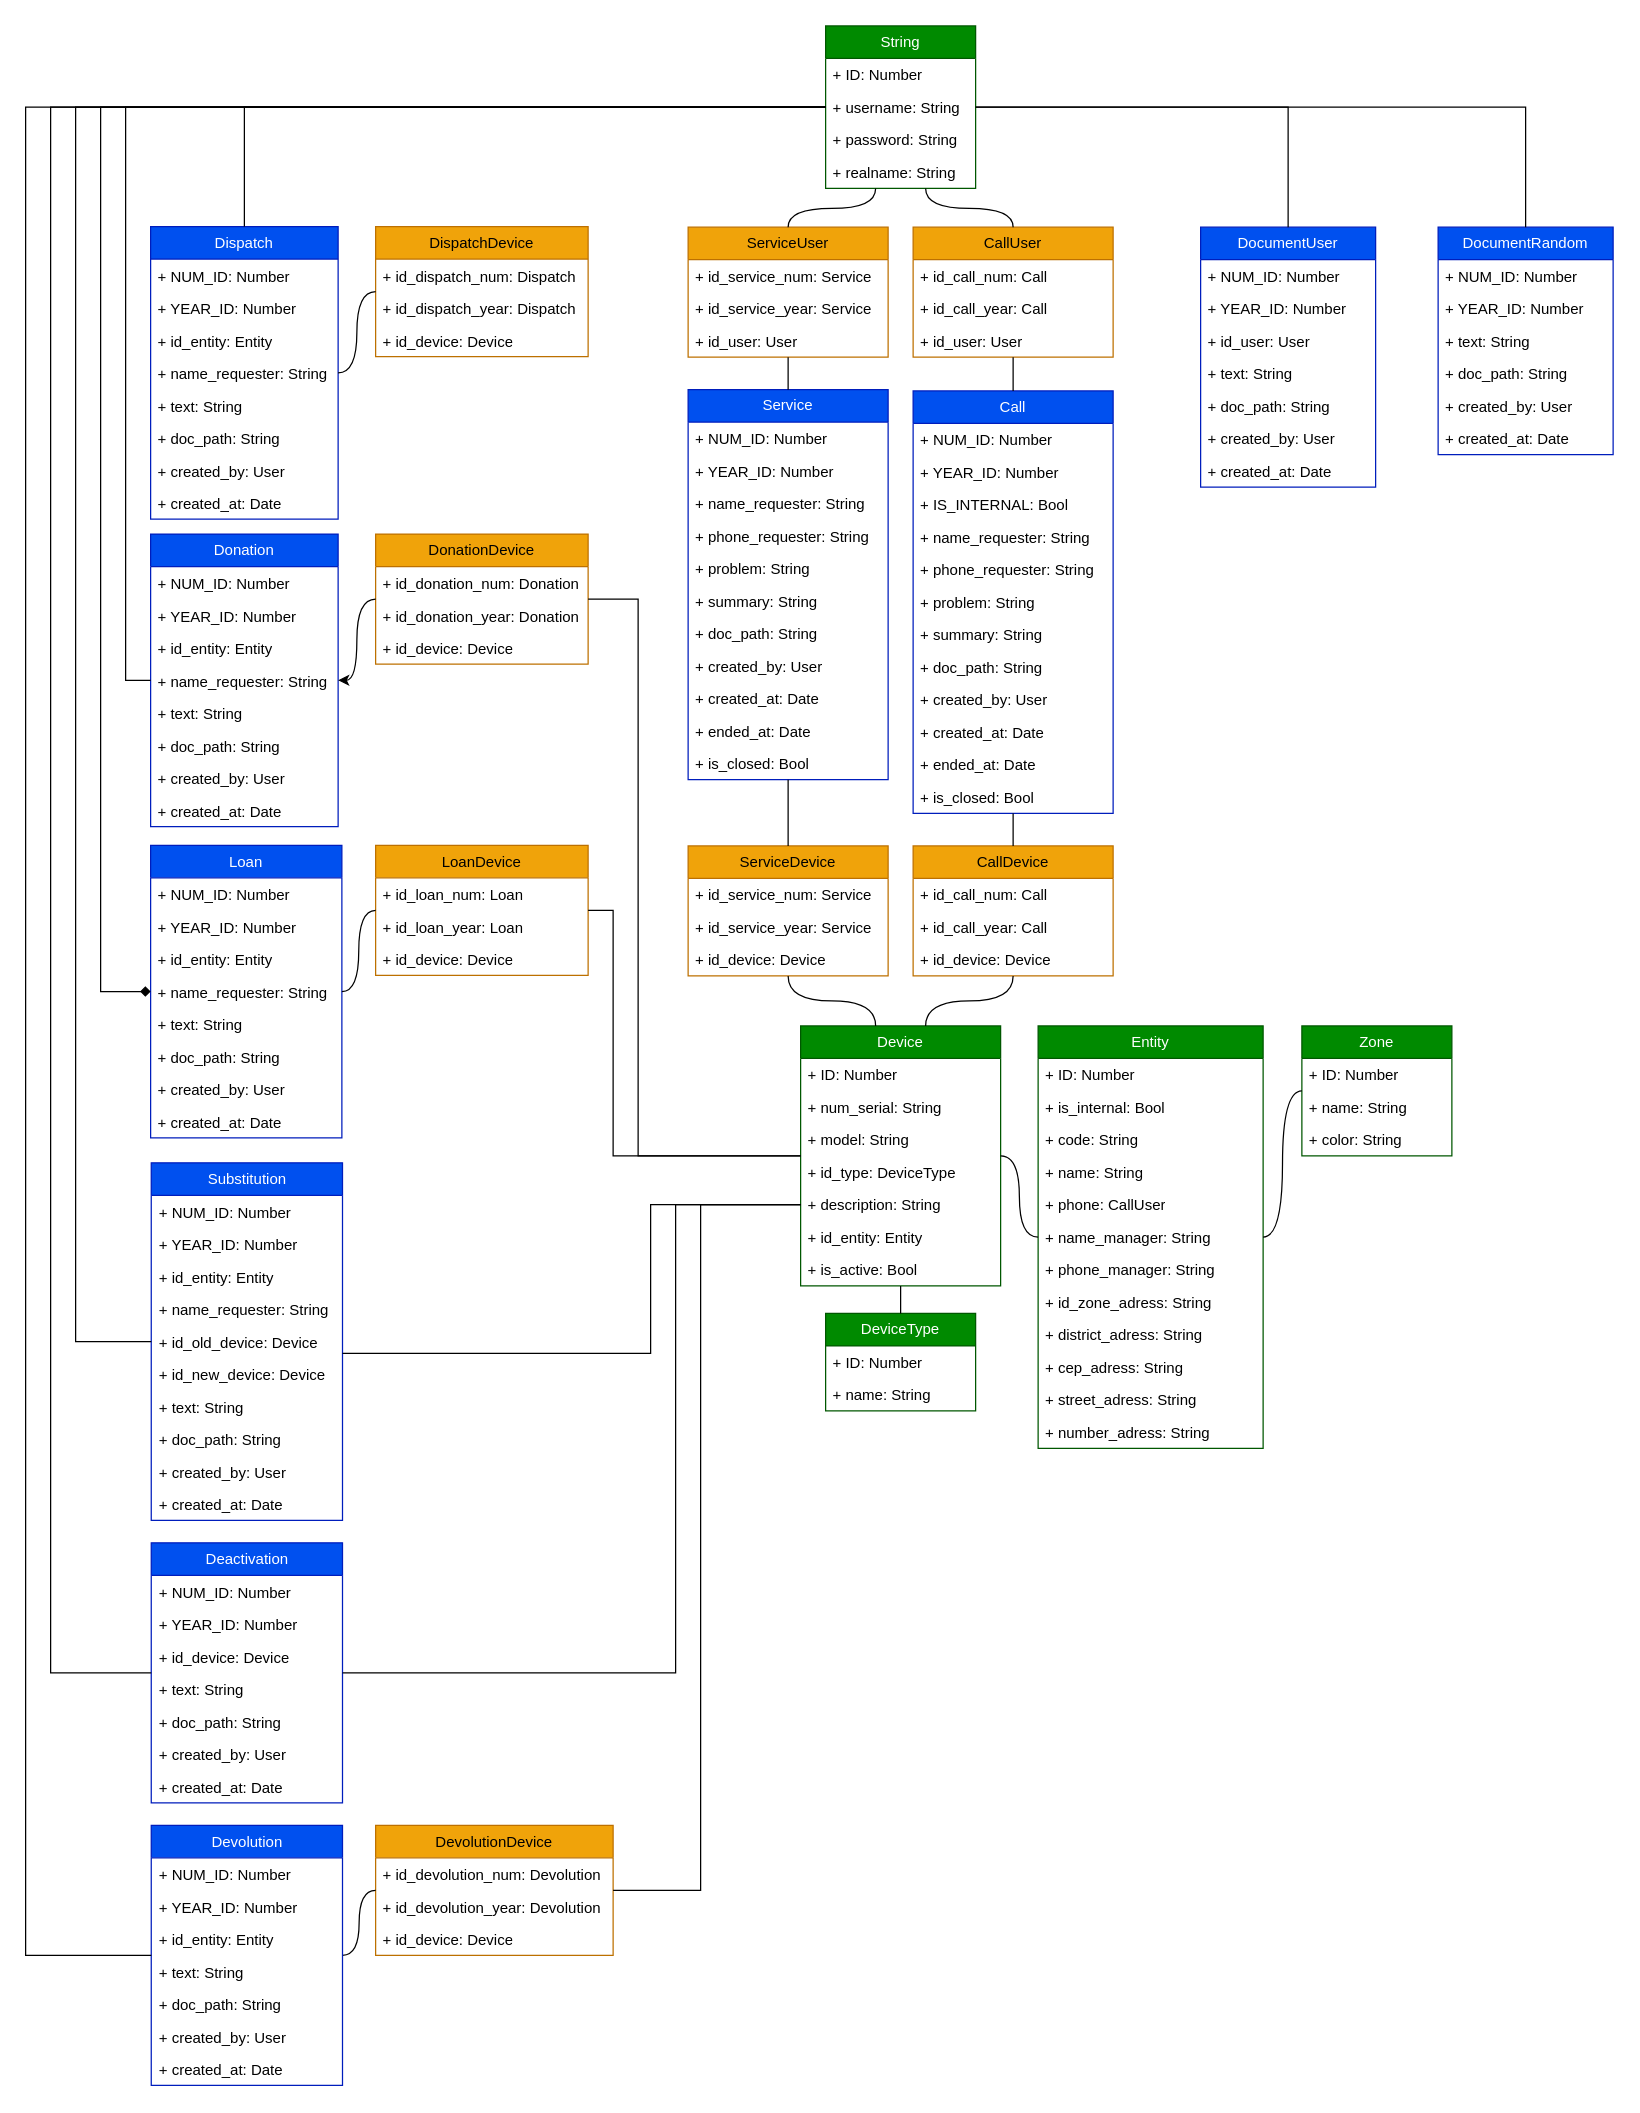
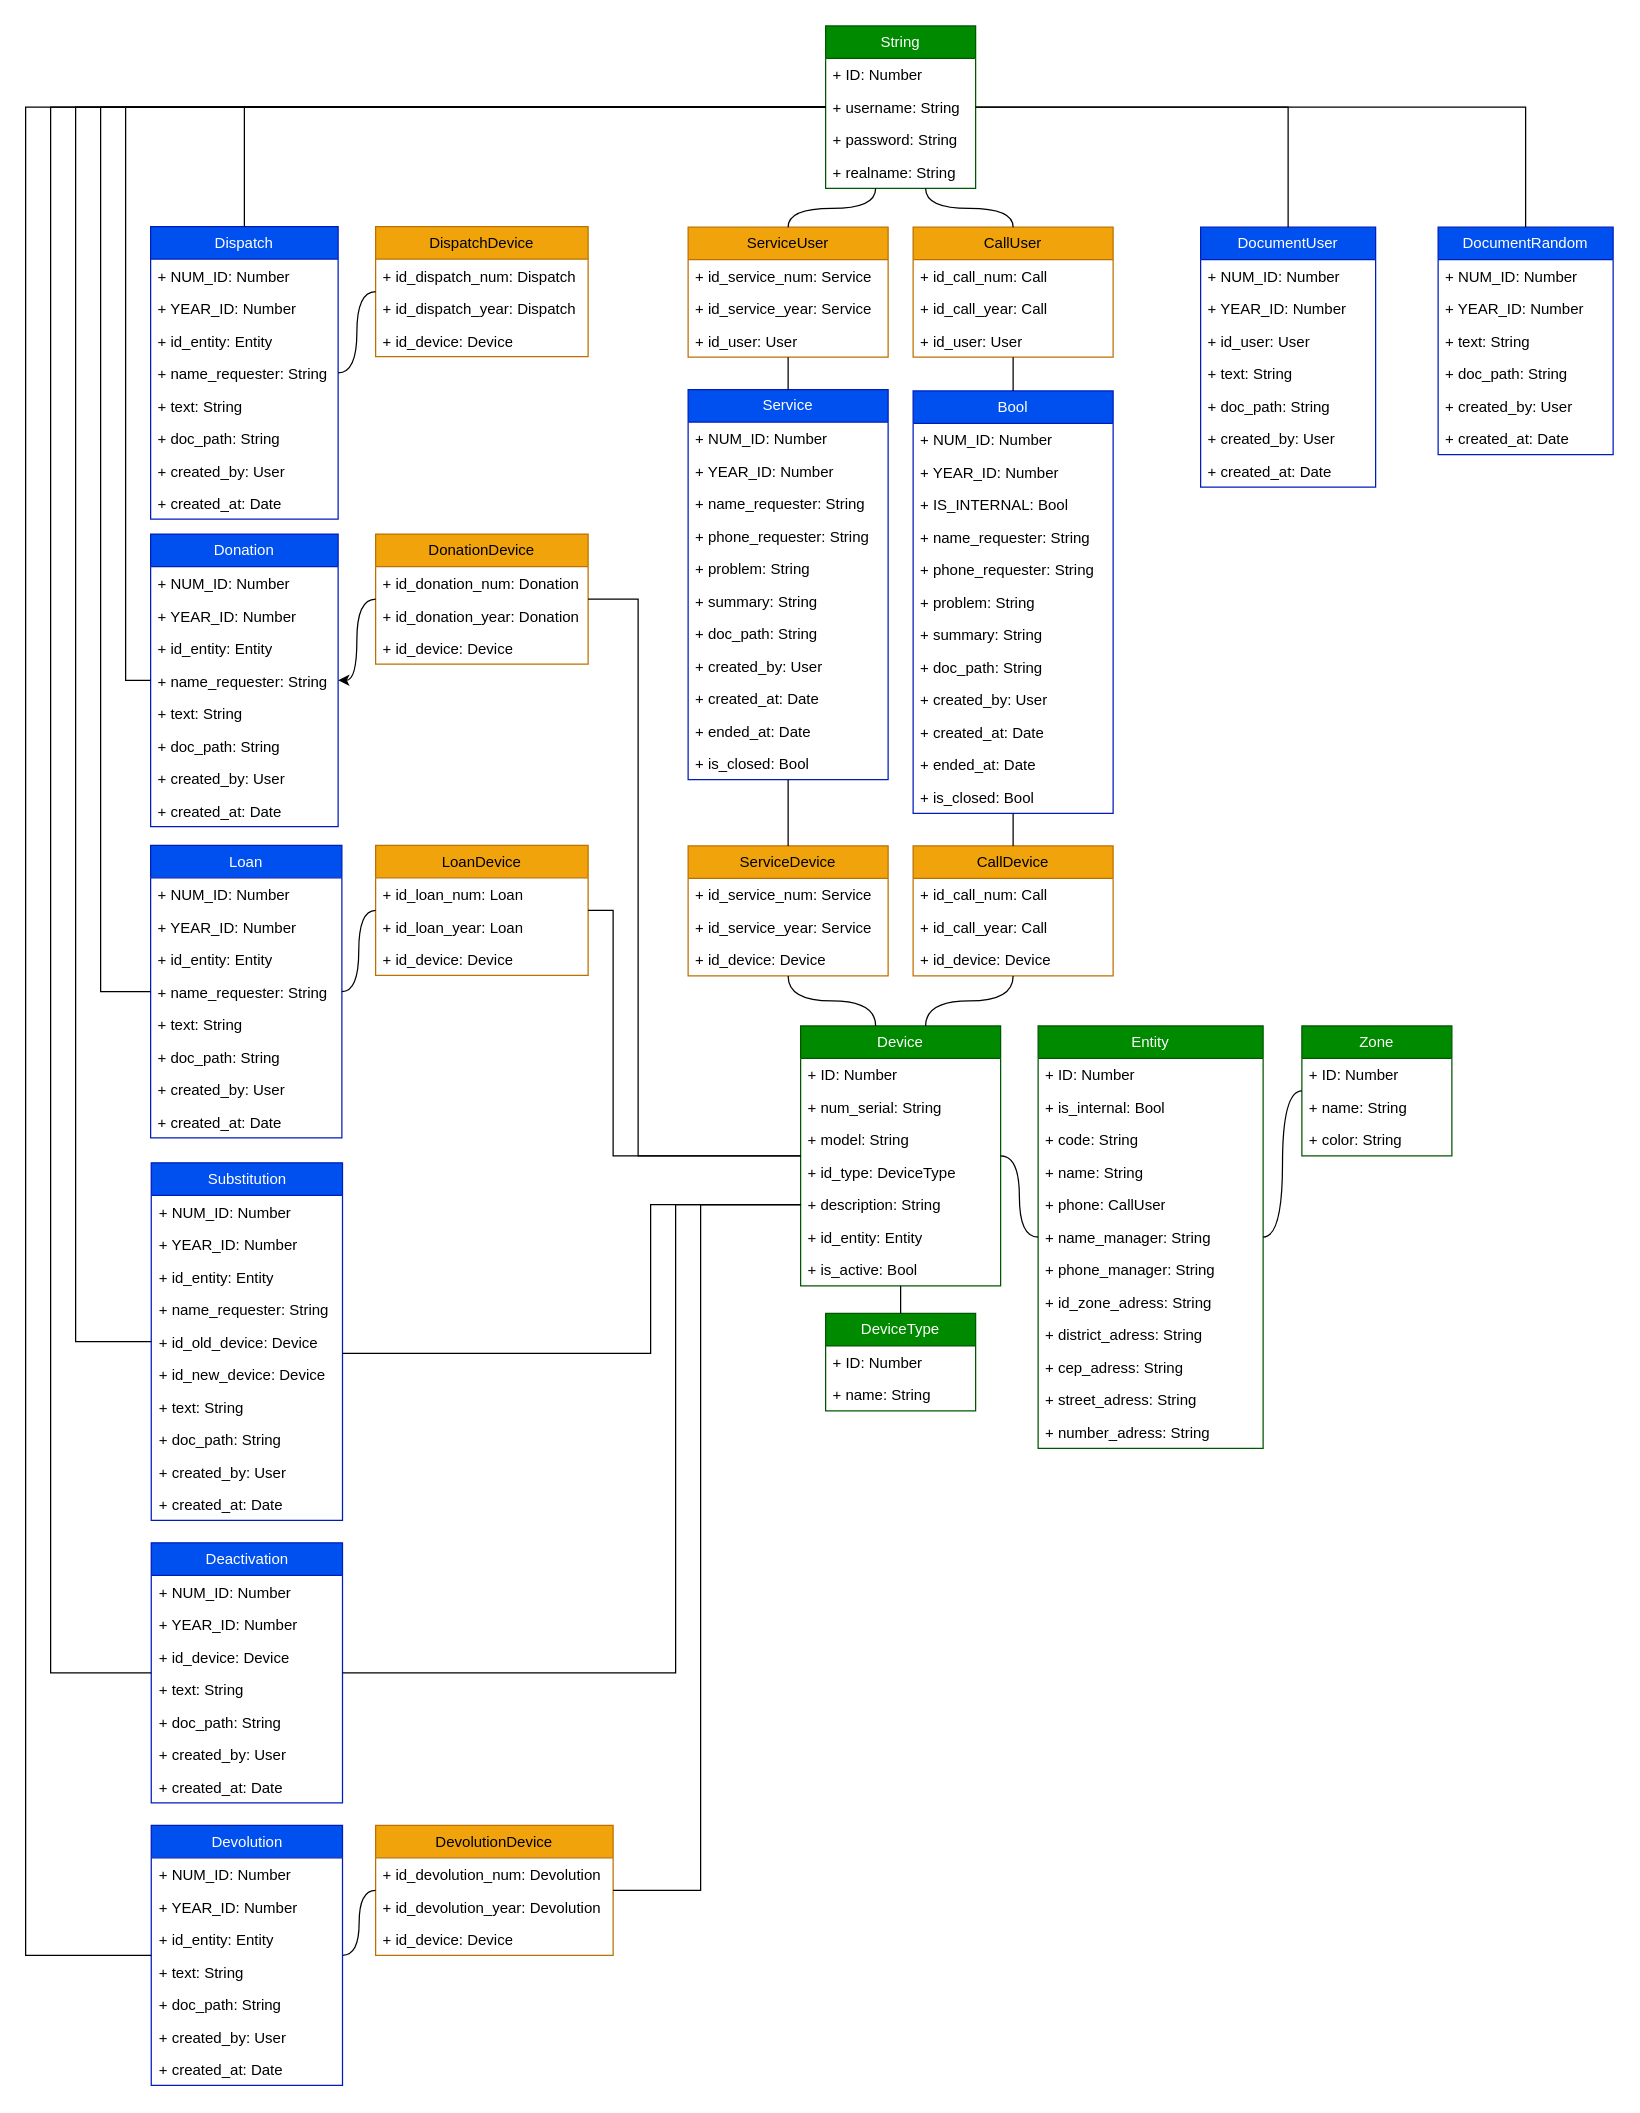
(1013, 407) -> (1013, 407)
(140, 991) -> (145, 991)
